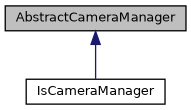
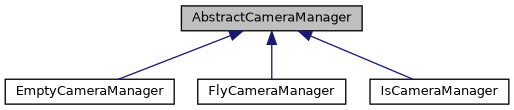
none -> (90, 92)
none -> (272, 92)
